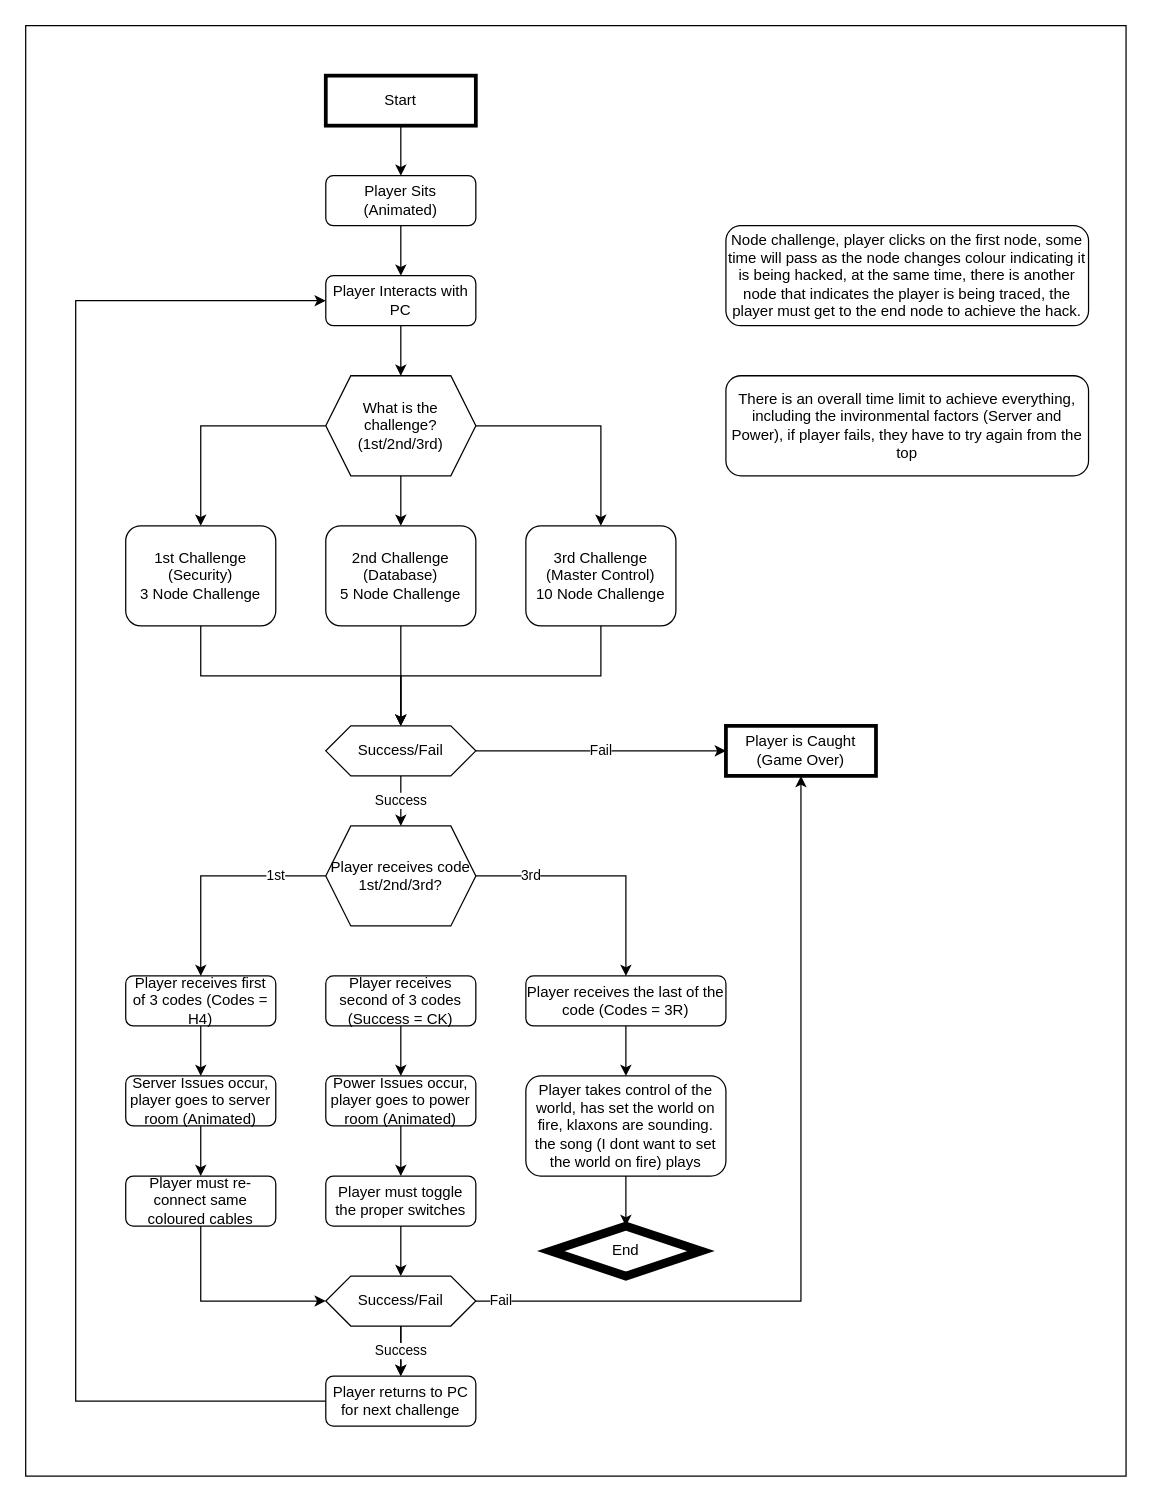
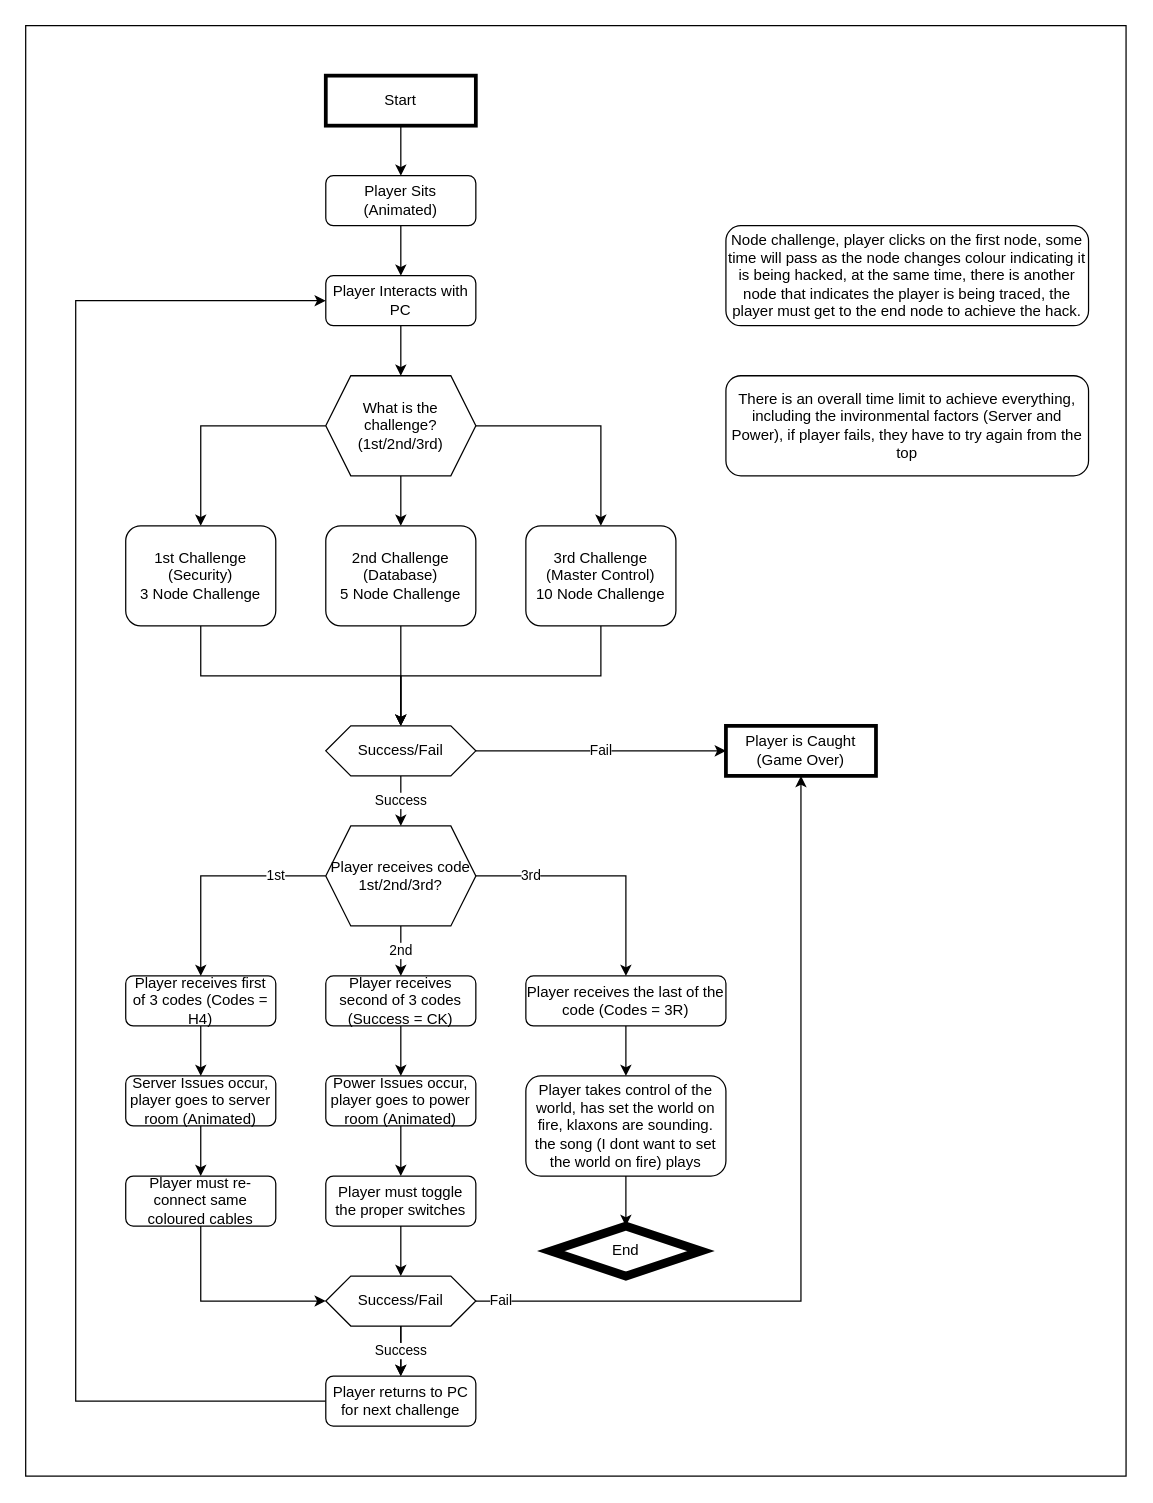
none -> (401, 947)
